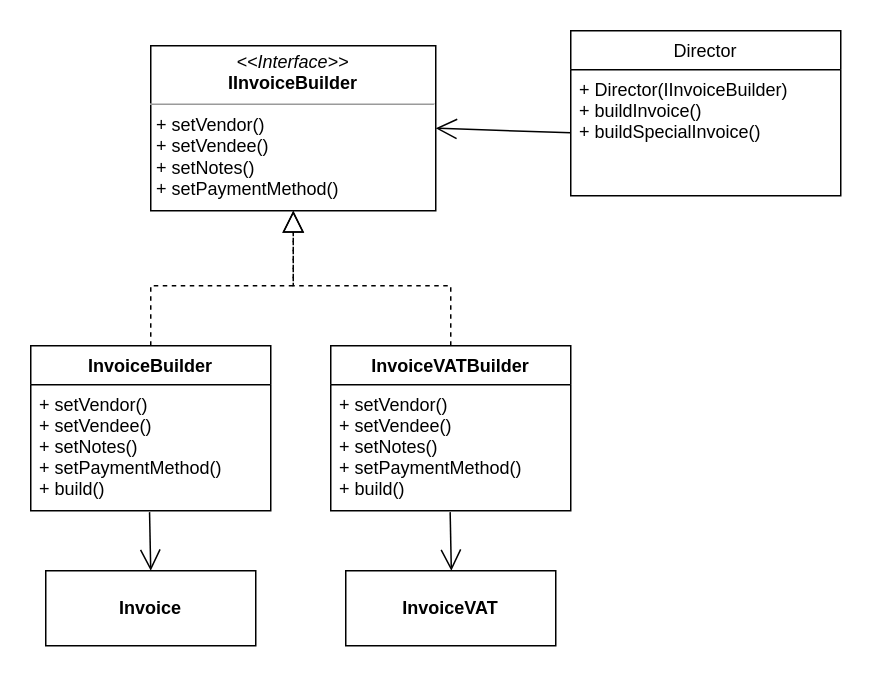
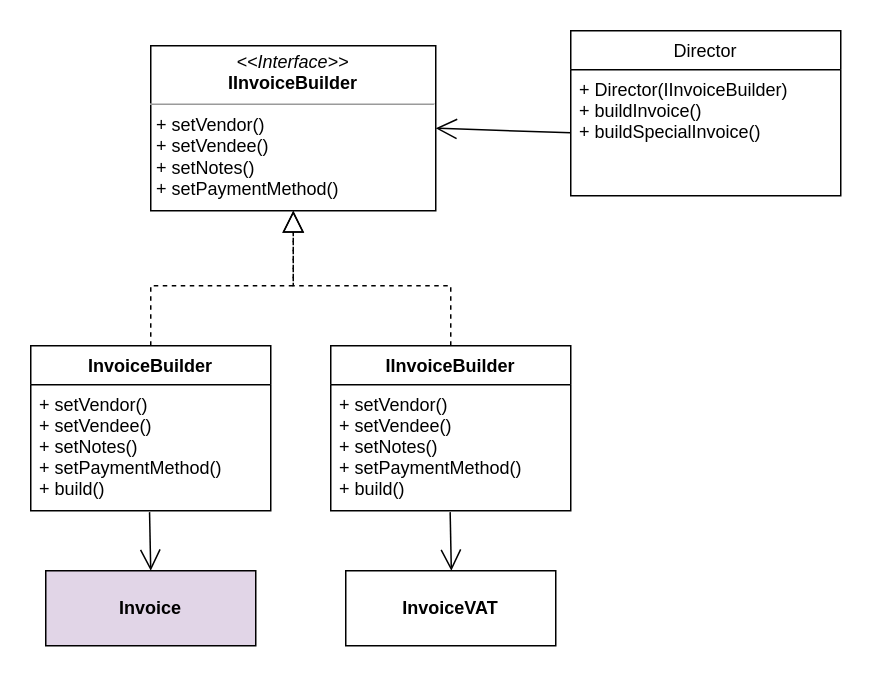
(450, 366) -> (450, 366)
(151, 608) -> (151, 608)
